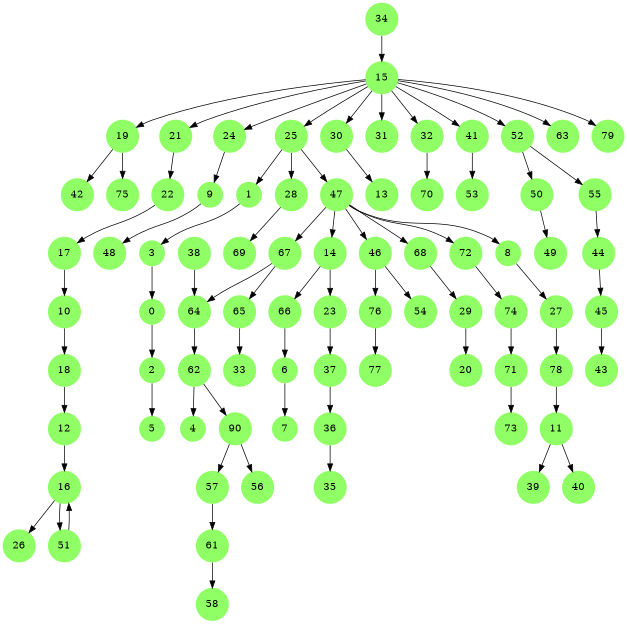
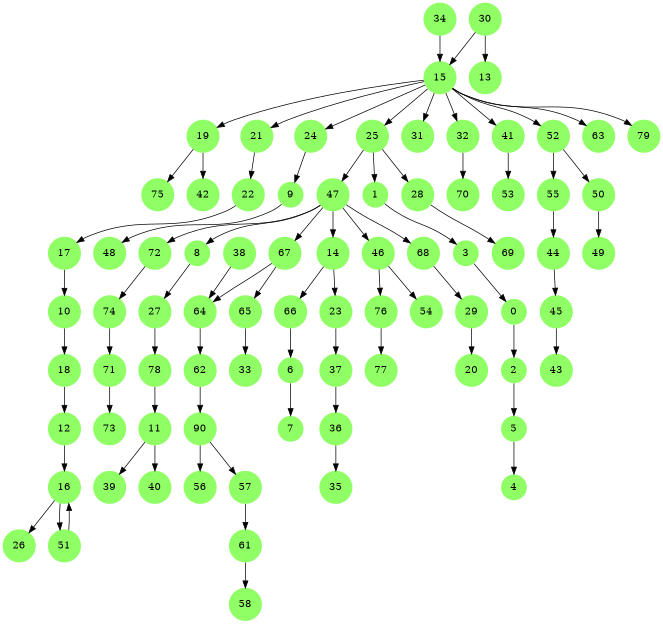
(361, 104) -> (465, 46)
(194, 398) -> (514, 454)
